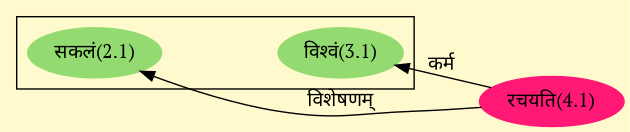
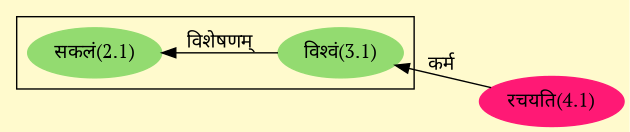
(315, 115) -> (227, 53)
